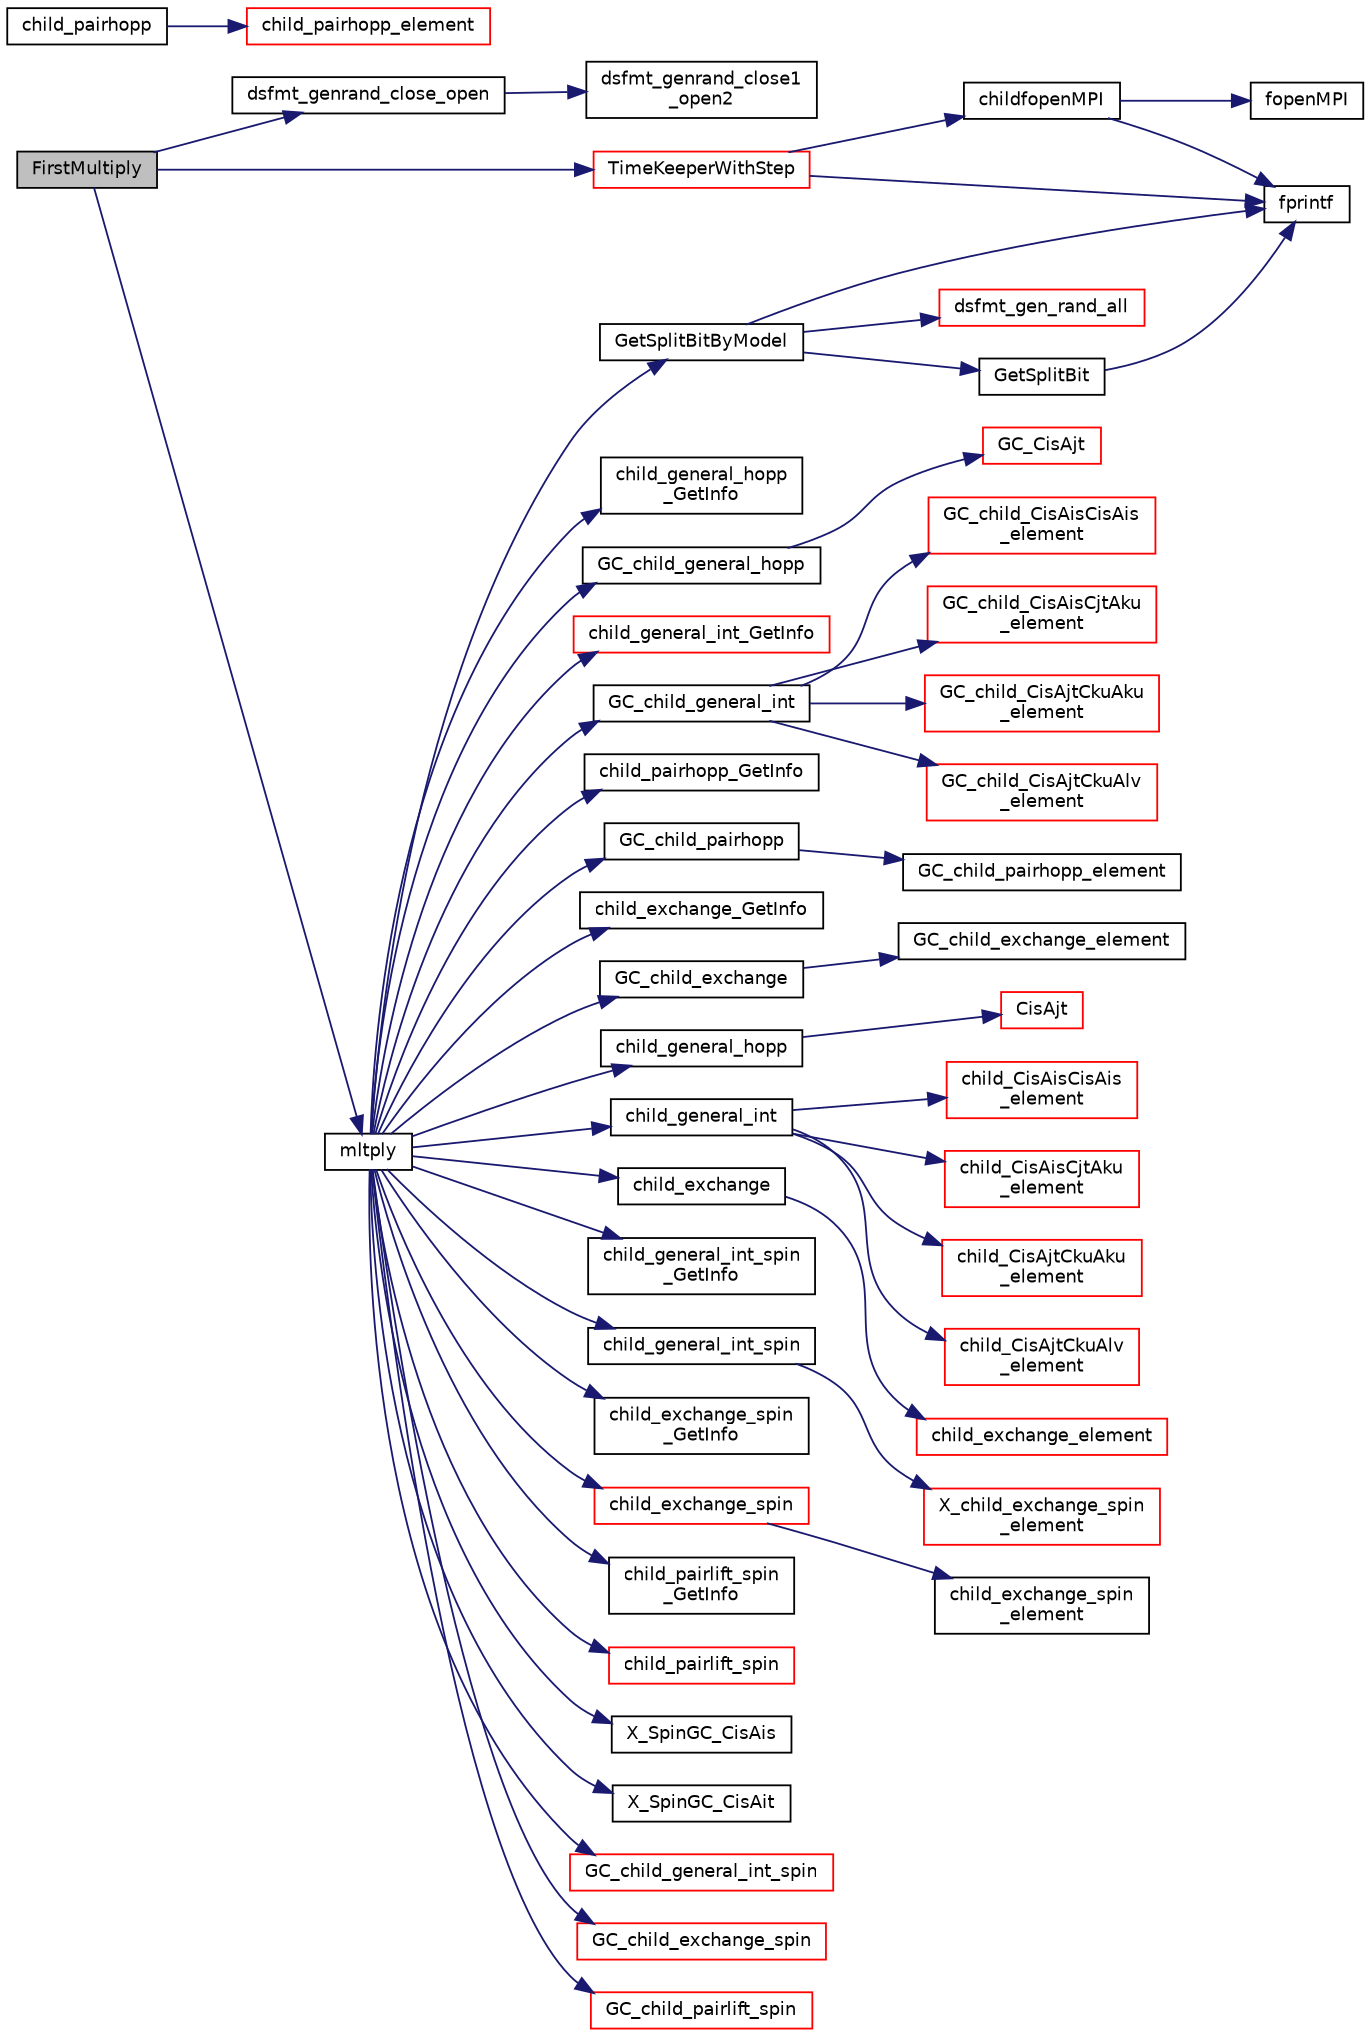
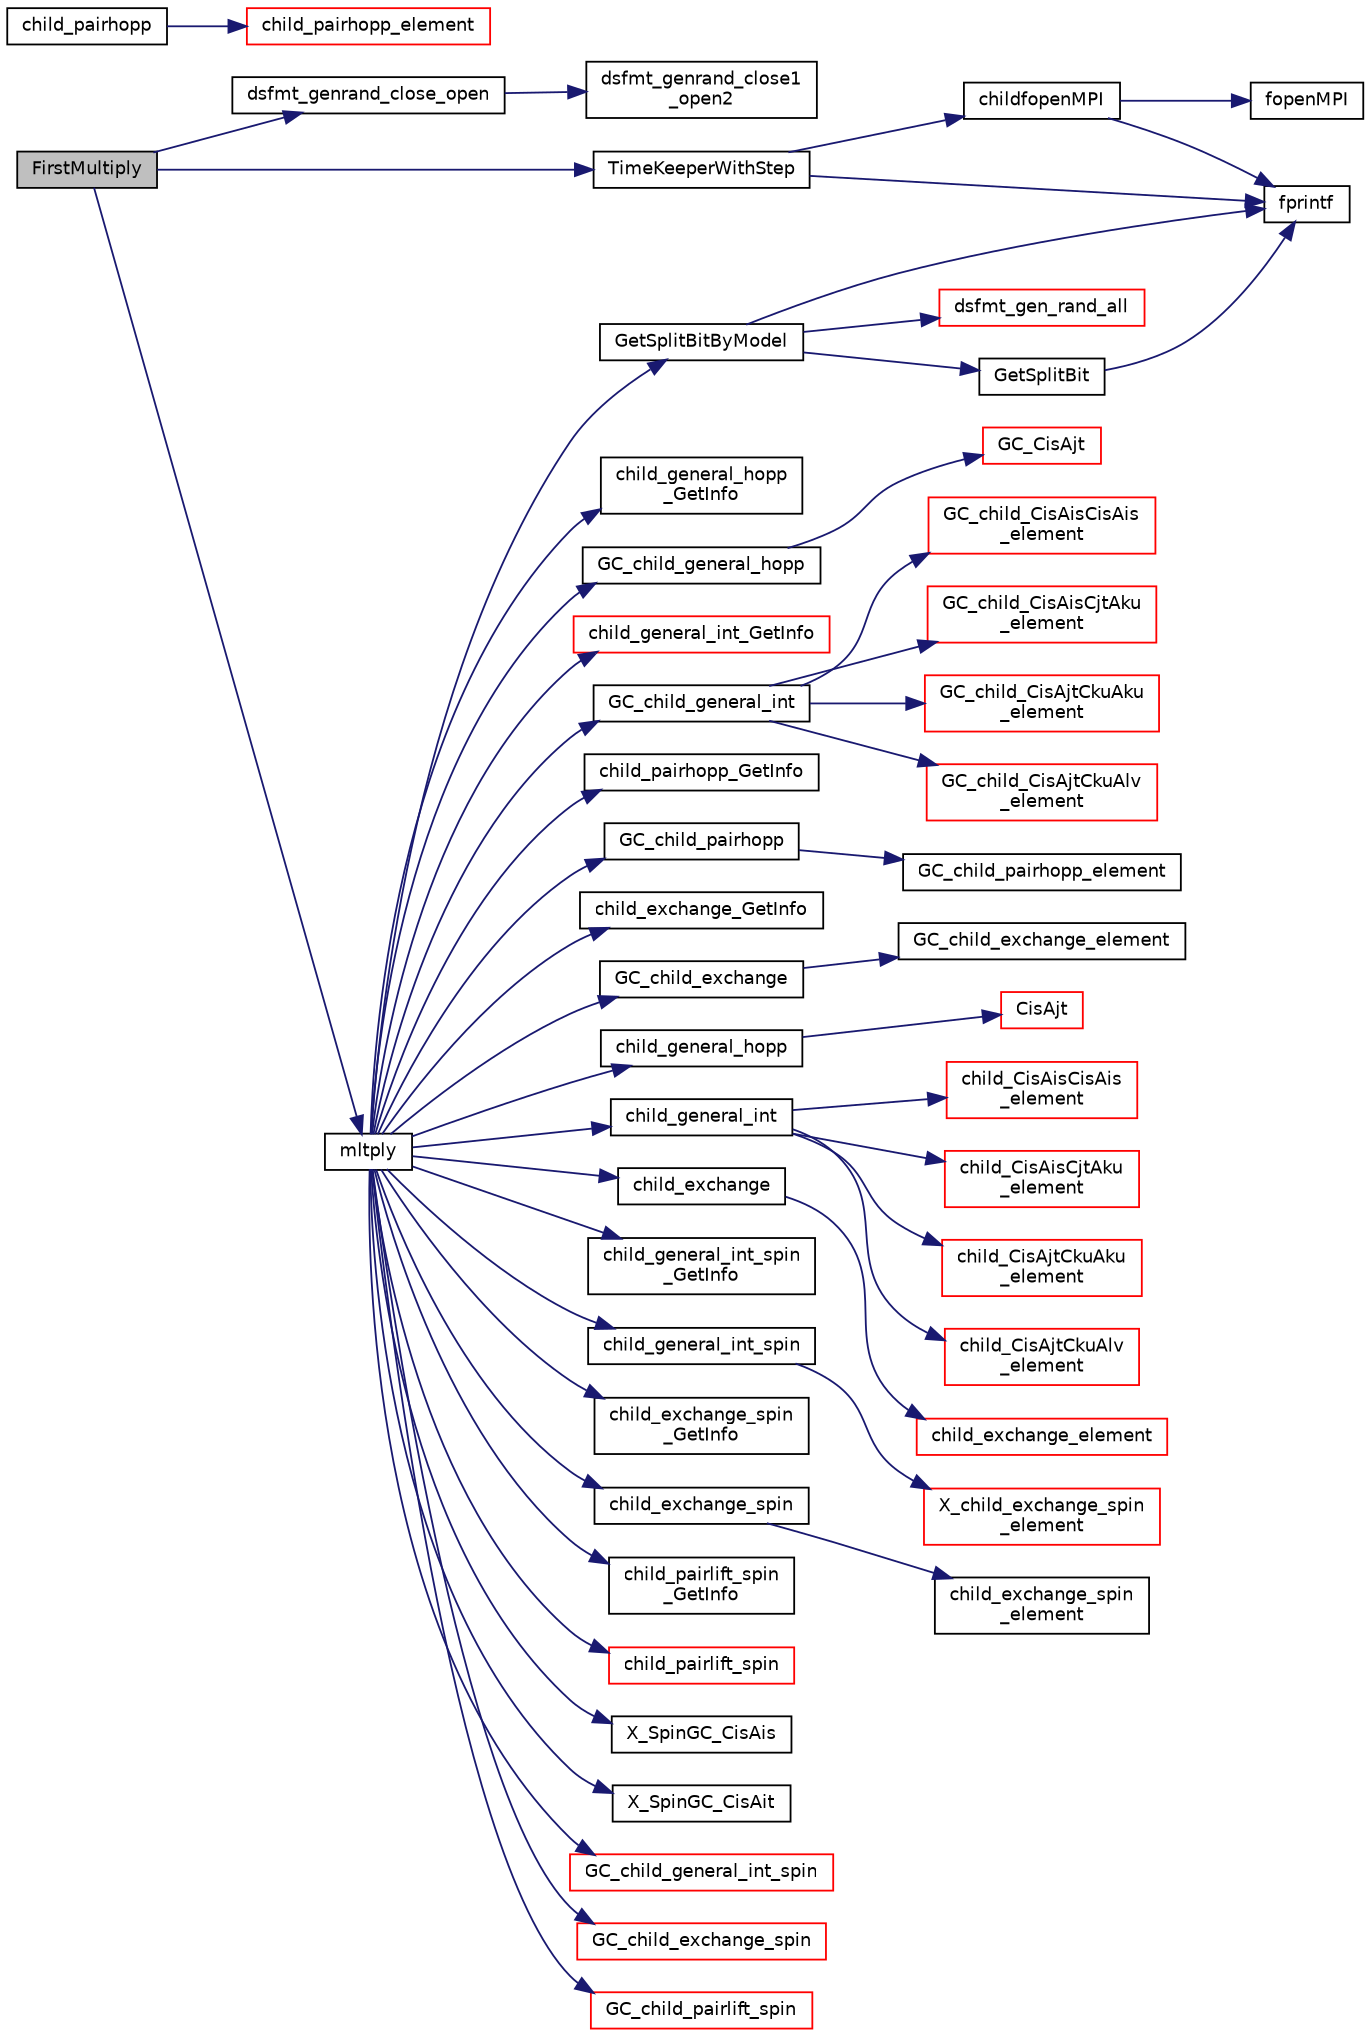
(702, 170) -> (702, 170)
(702, 1506) -> (702, 1506)
